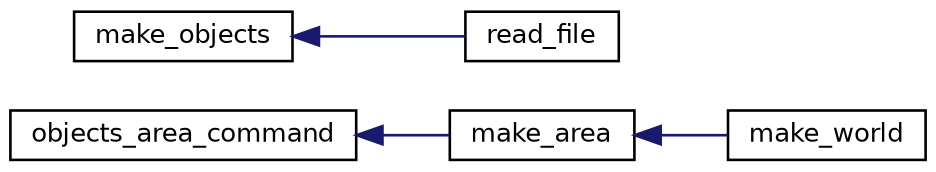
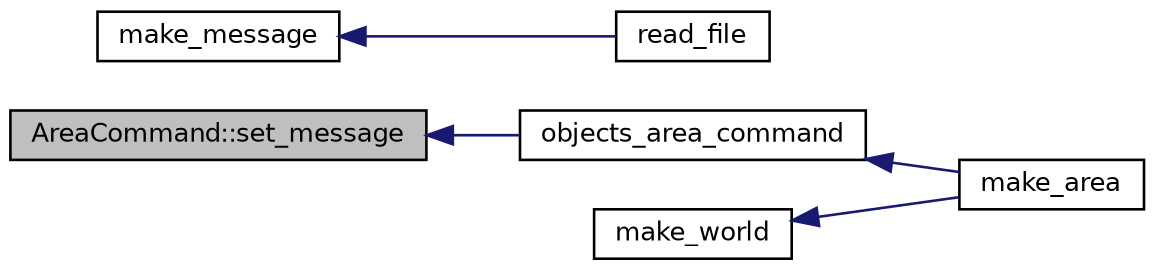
(183, 36) -> (218, 36)
none -> (218, 135)
(694, 135) -> (889, 207)
